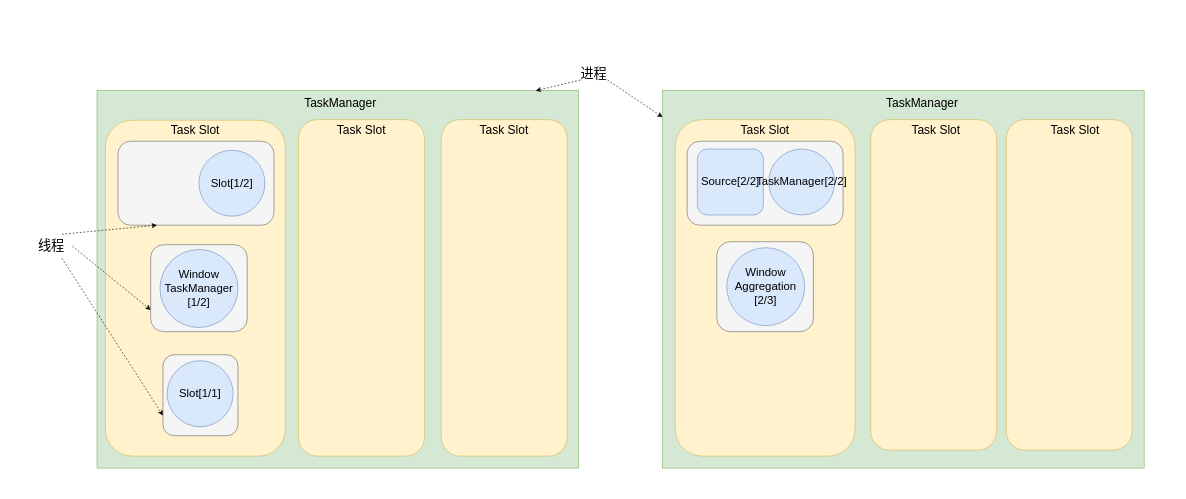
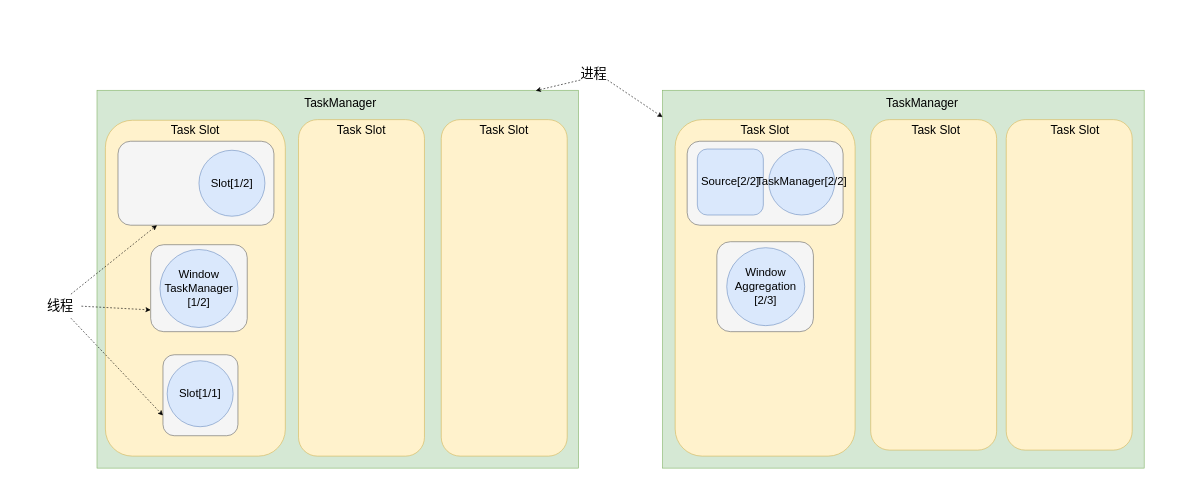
(51, 246) -> (60, 306)
